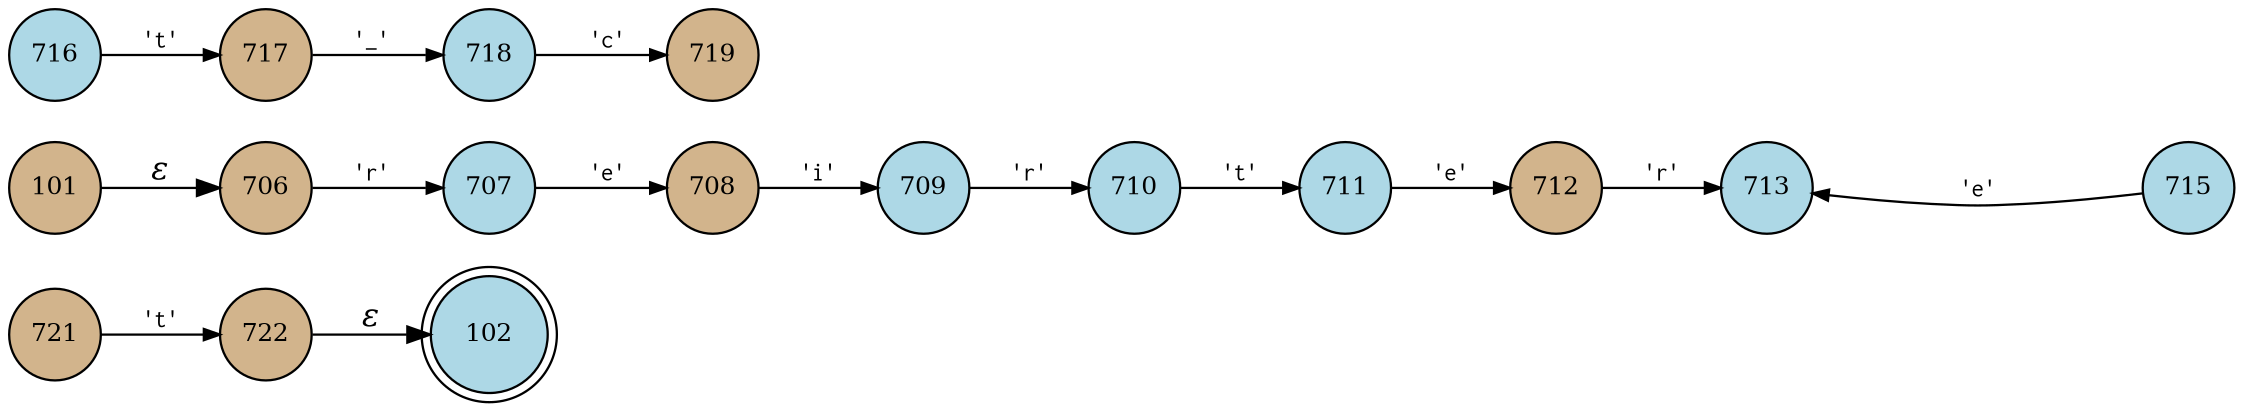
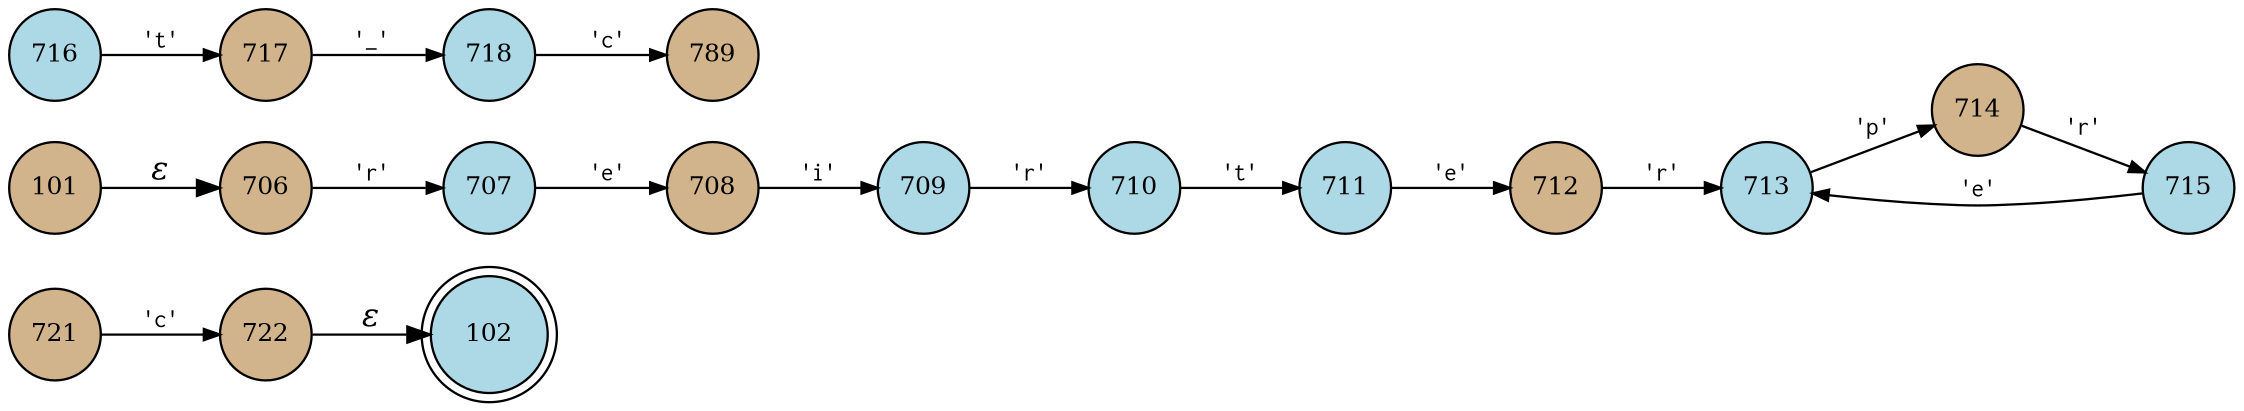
(713, 55) -> (713, 55)
none -> (1978, 110)
(160, 321) -> (160, 321)
